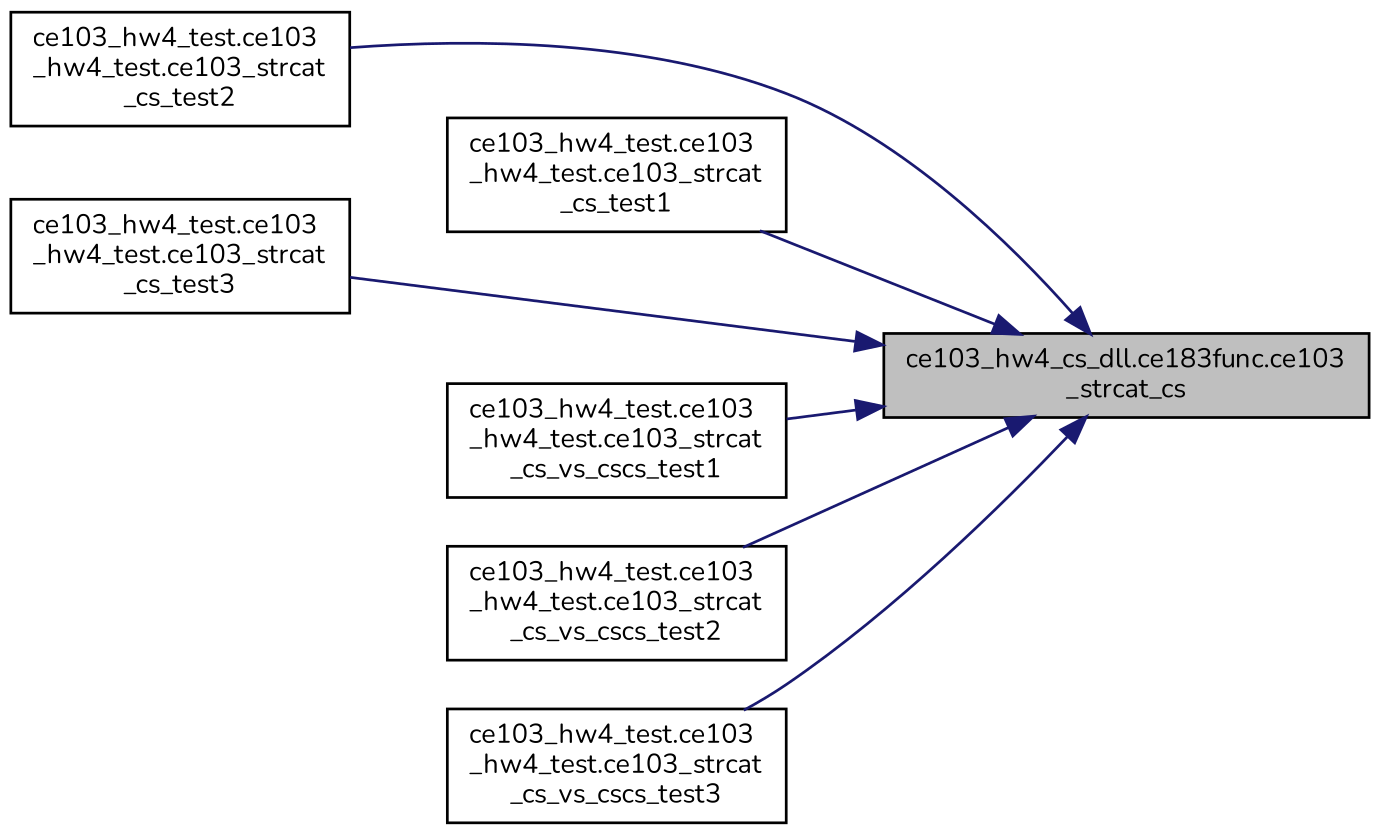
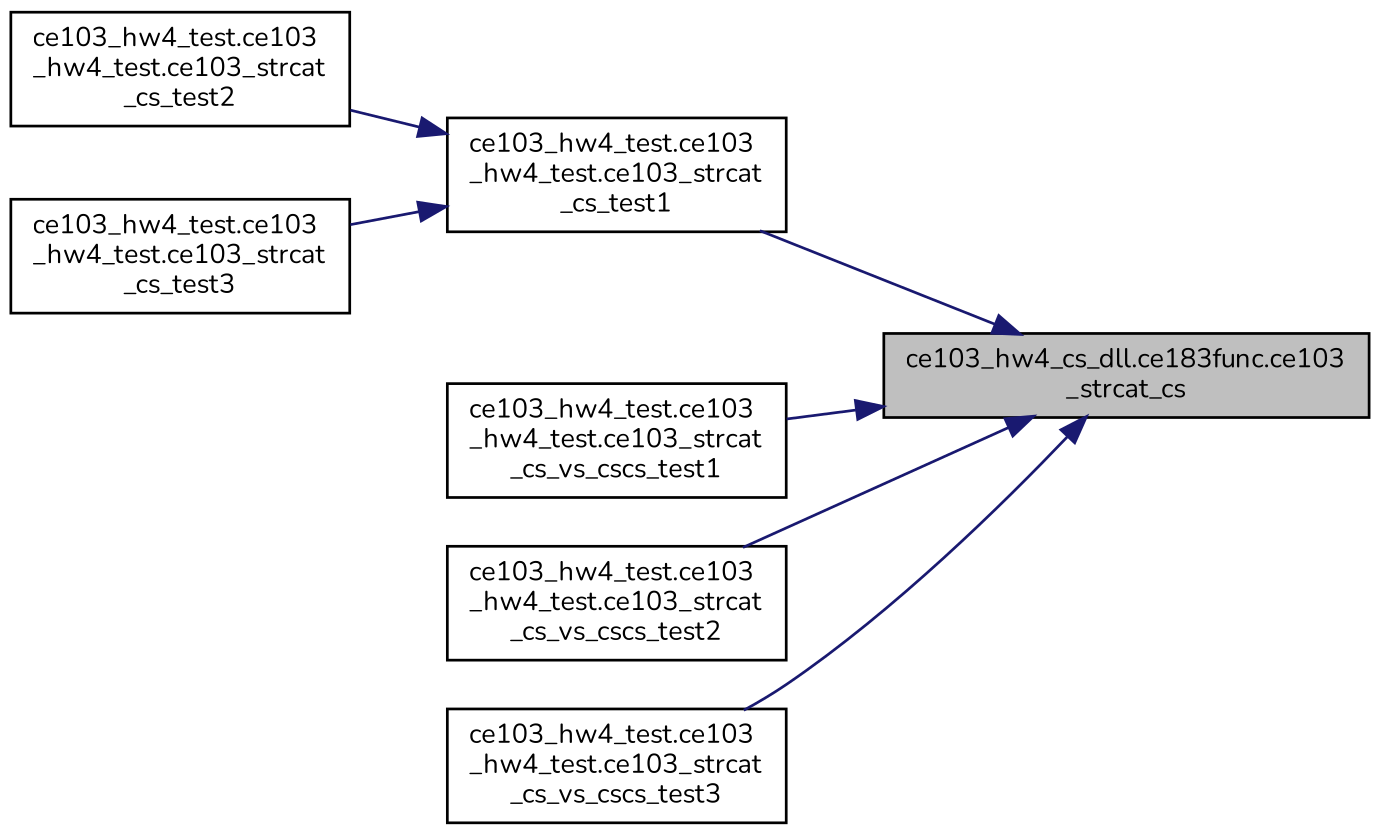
(749, 81) -> (385, 119)
(602, 309) -> (385, 218)
